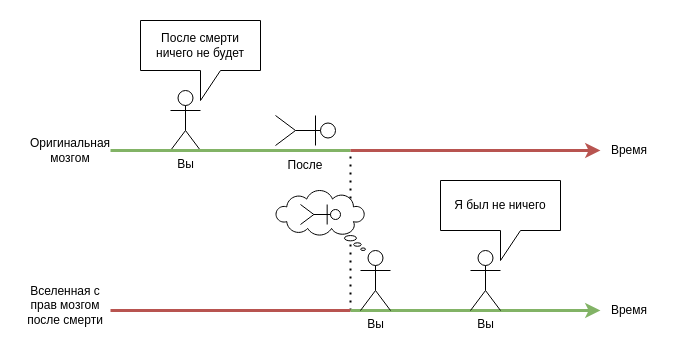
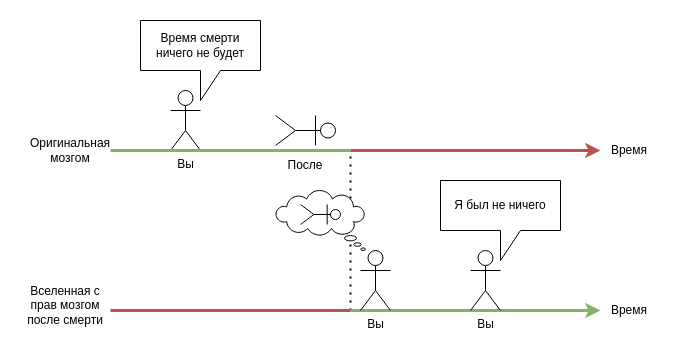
(201, 46) -> (201, 46)
